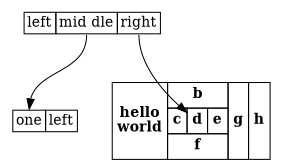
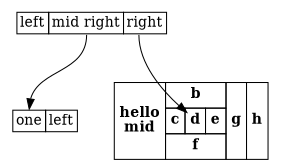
(87, 23) -> (86, 23)
(140, 127) -> (140, 127)
